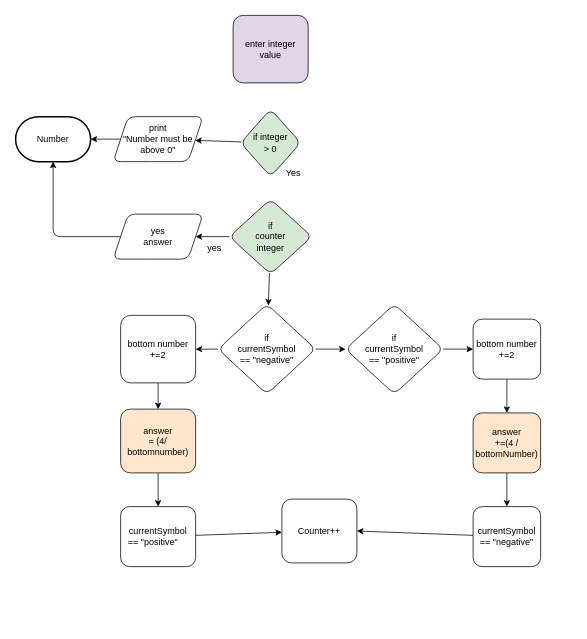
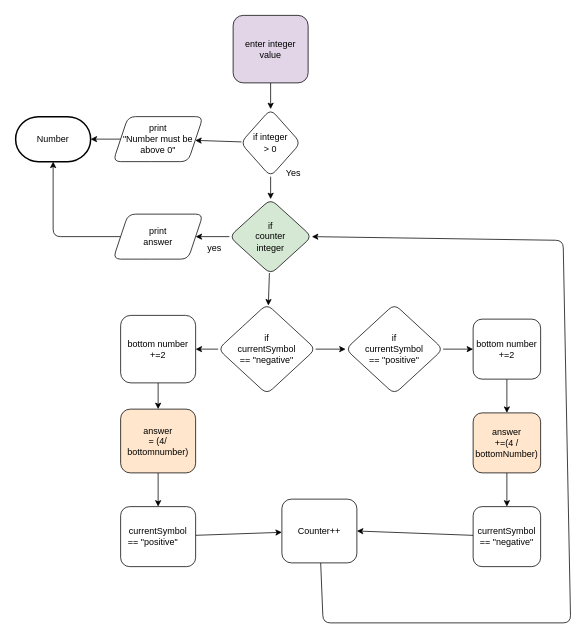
none -> (270, 93)
(270, 143) -> (270, 143)
none -> (270, 185)
(158, 237) -> (158, 237)
none -> (322, 592)
